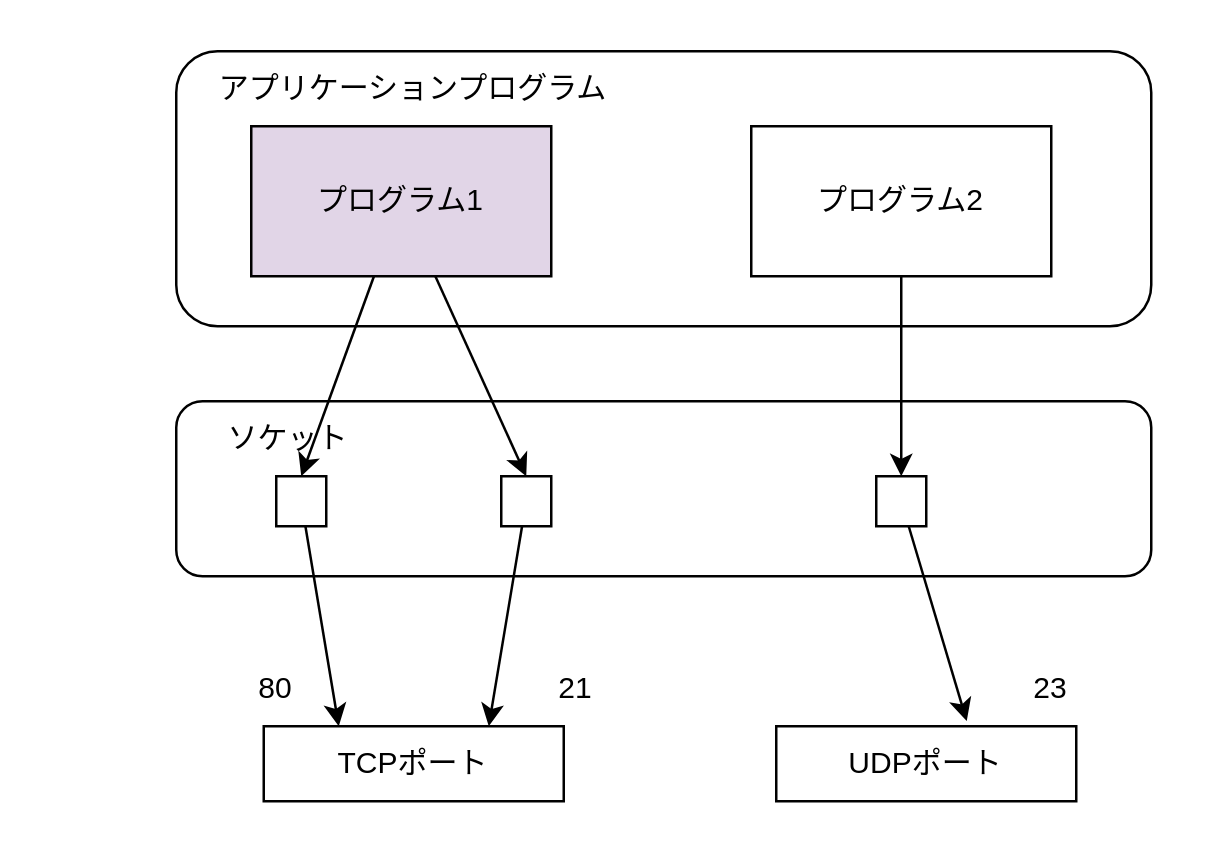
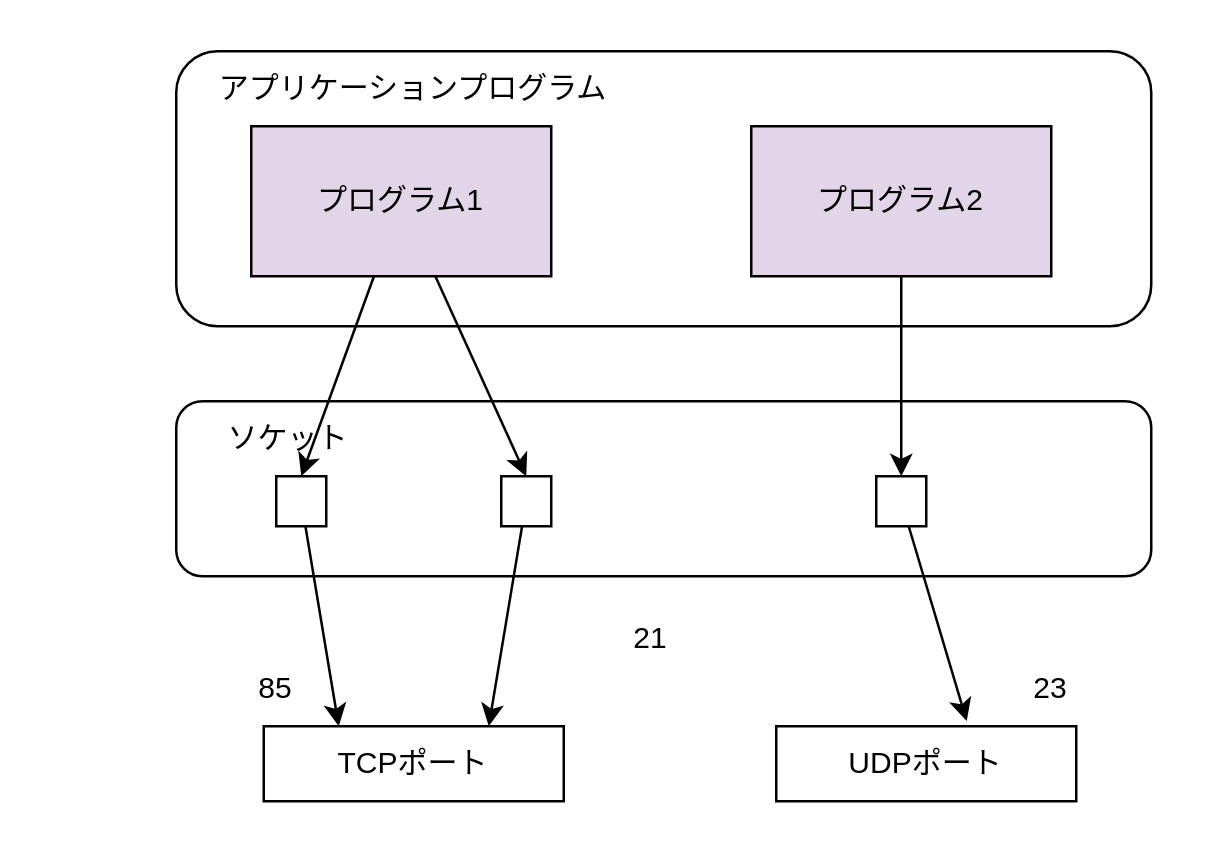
(901, 201) -> (901, 201)
(276, 689) -> (276, 689)
(576, 689) -> (651, 639)
